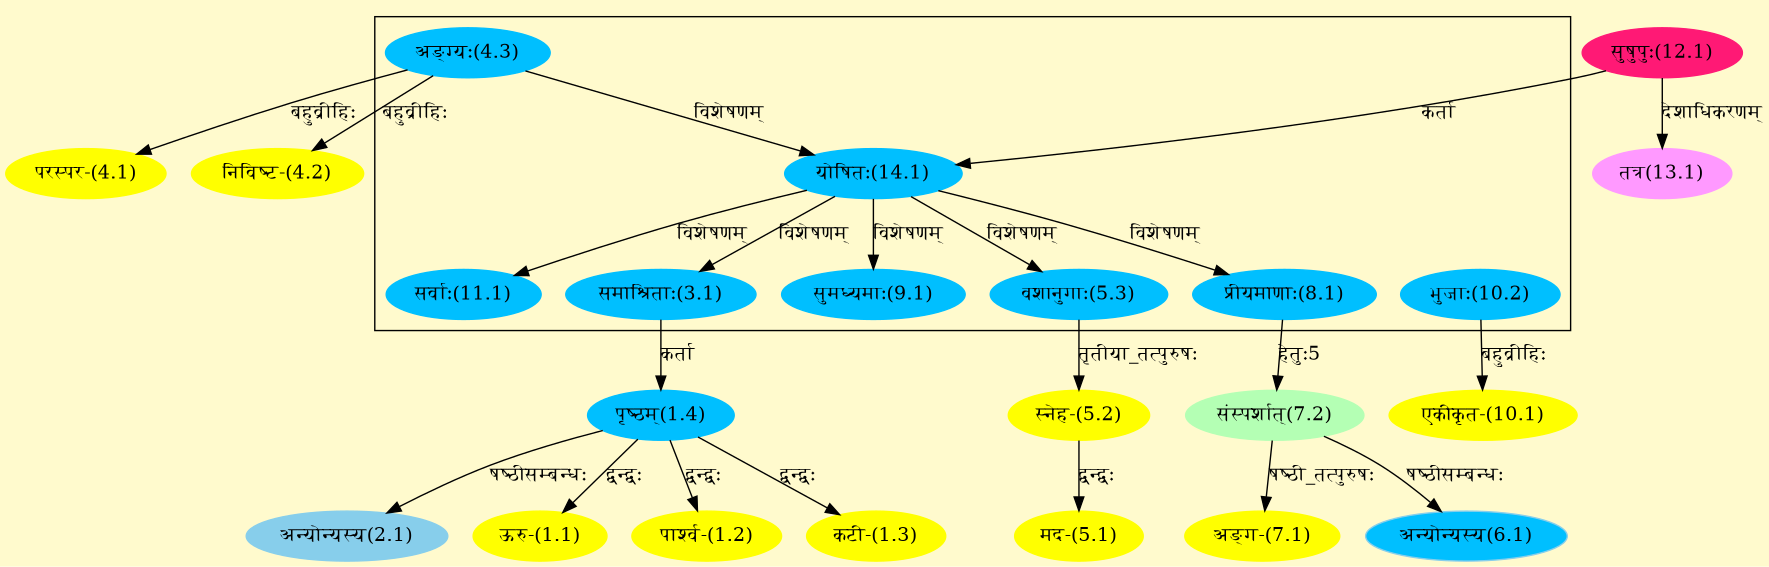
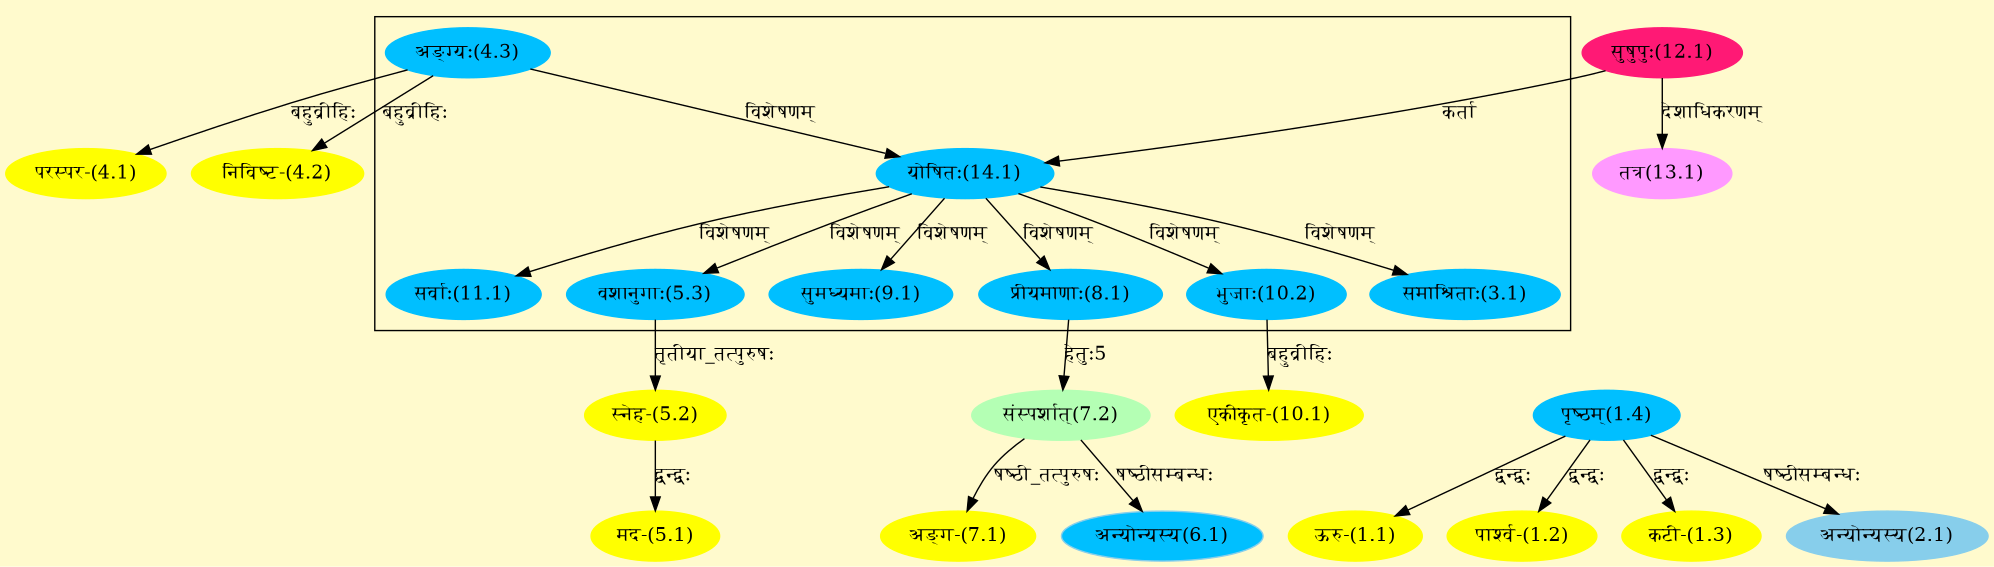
none -> (1114, 229)
(661, 348) -> none
